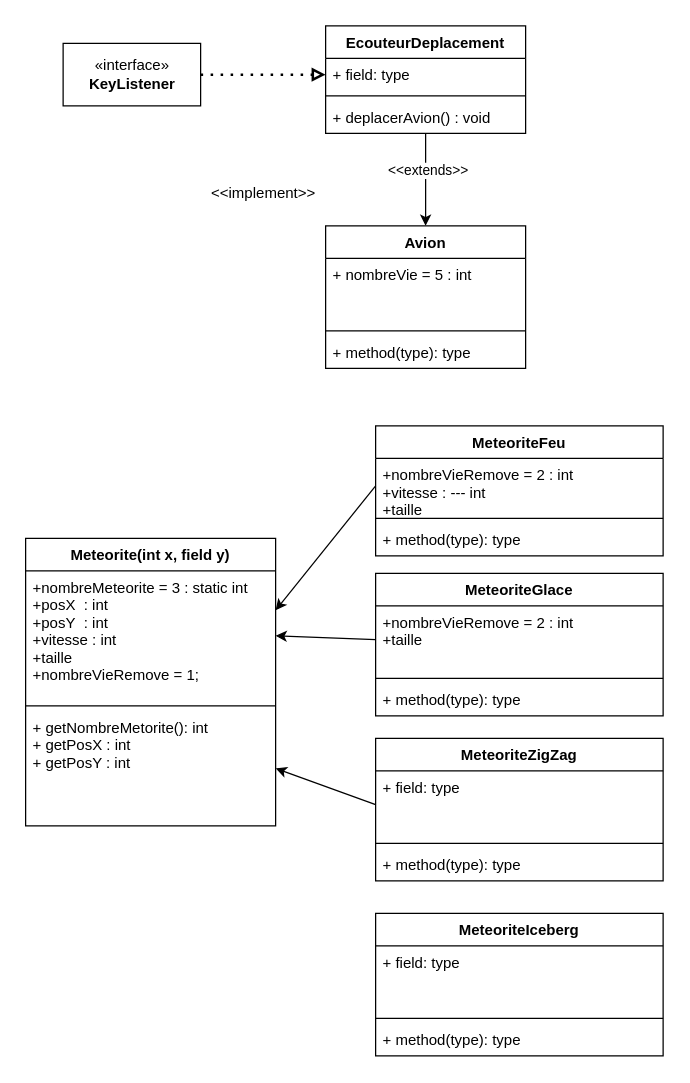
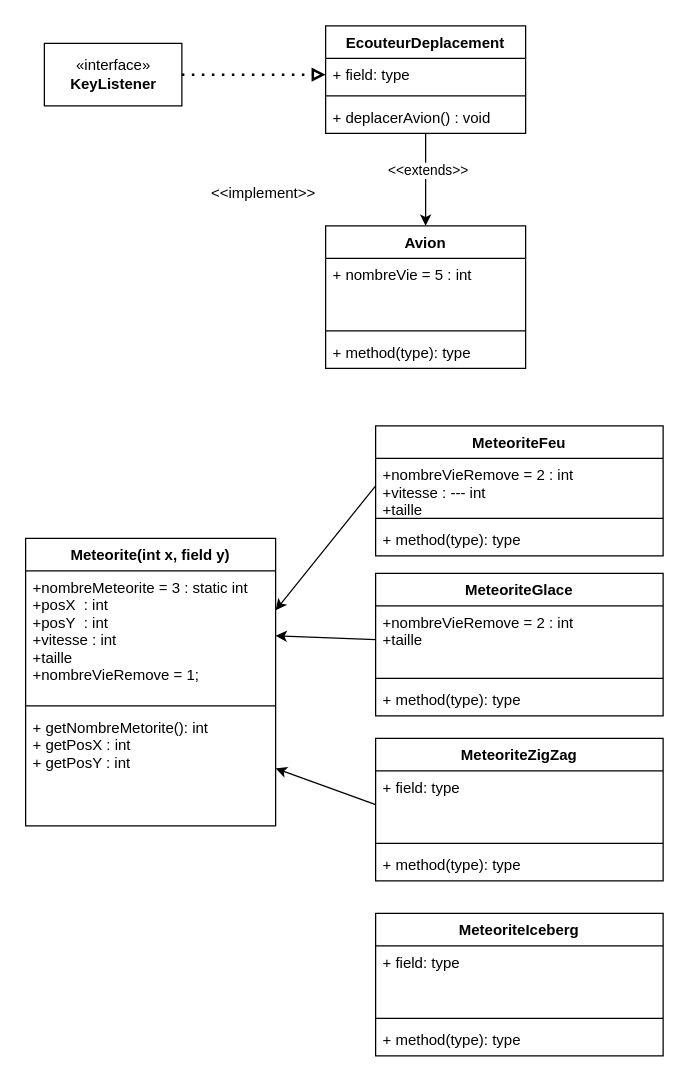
(132, 74) -> (113, 74)
